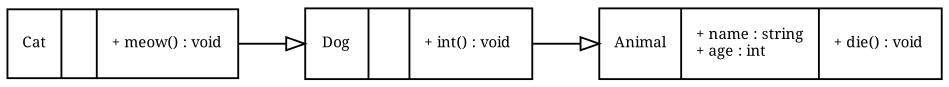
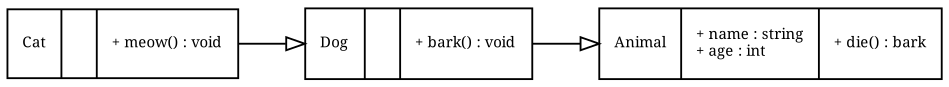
(468, 43) -> (466, 43)
(879, 43) -> (880, 43)
